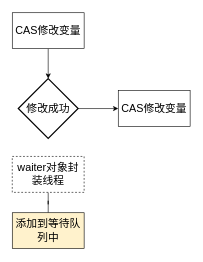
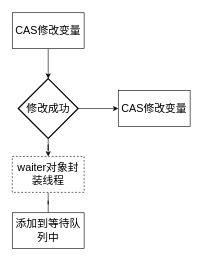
none -> (48, 147)
(48, 231) -> (48, 231)
